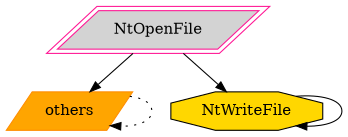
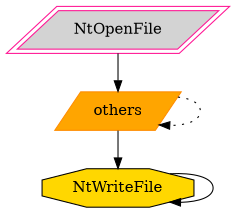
(201, 69) -> (118, 144)
